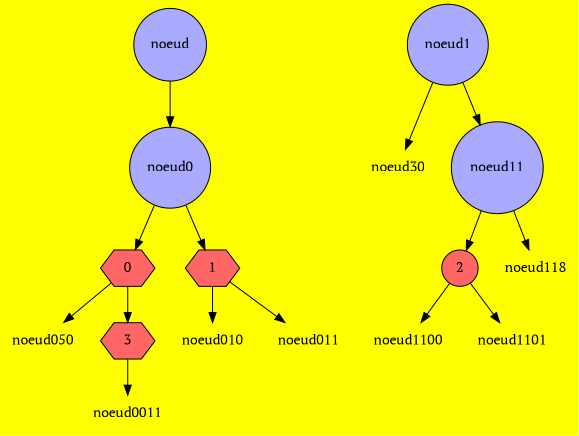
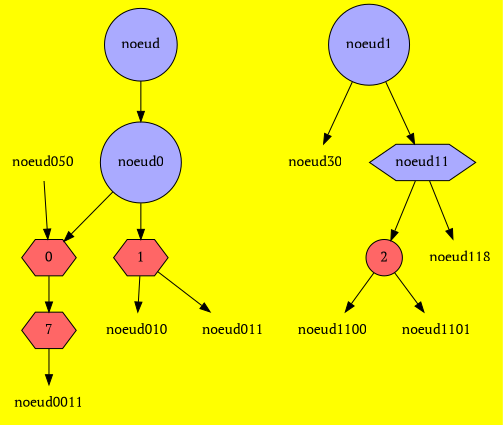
(497, 168) -> (423, 162)
(92, 299) -> (46, 205)
(128, 341) -> (49, 330)
